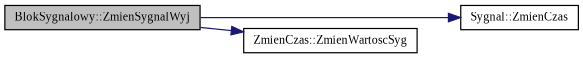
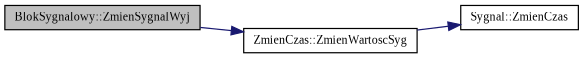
(324, 18) -> (433, 28)
